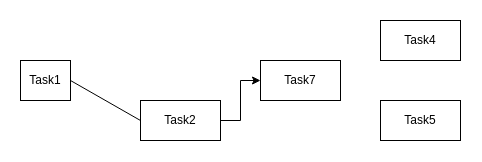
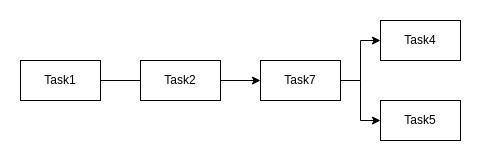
none -> (361, 54)
(46, 81) -> (61, 81)
none -> (361, 108)
(181, 121) -> (181, 81)
